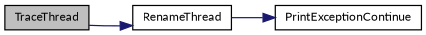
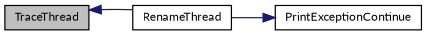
(105, 26) -> (117, 9)
